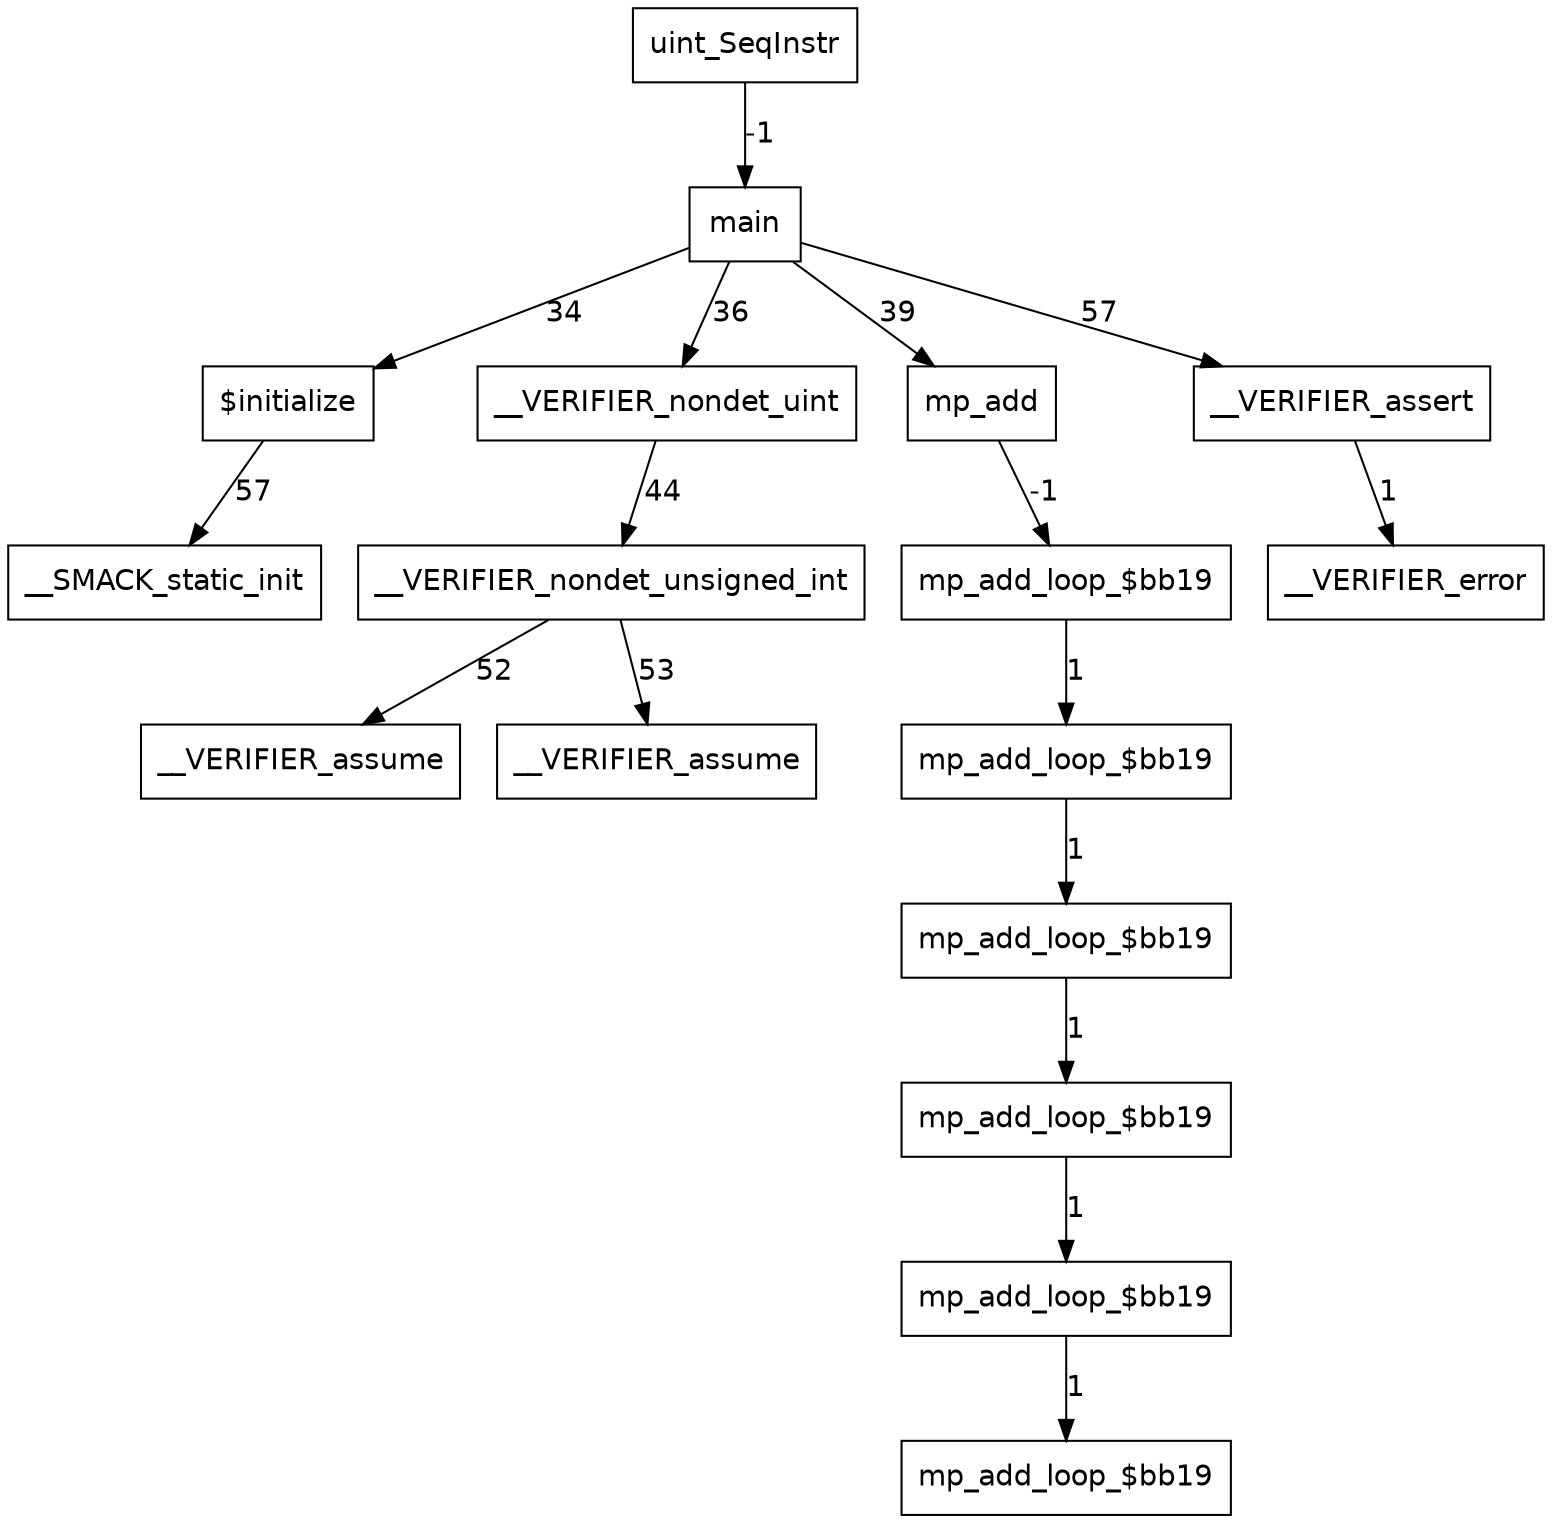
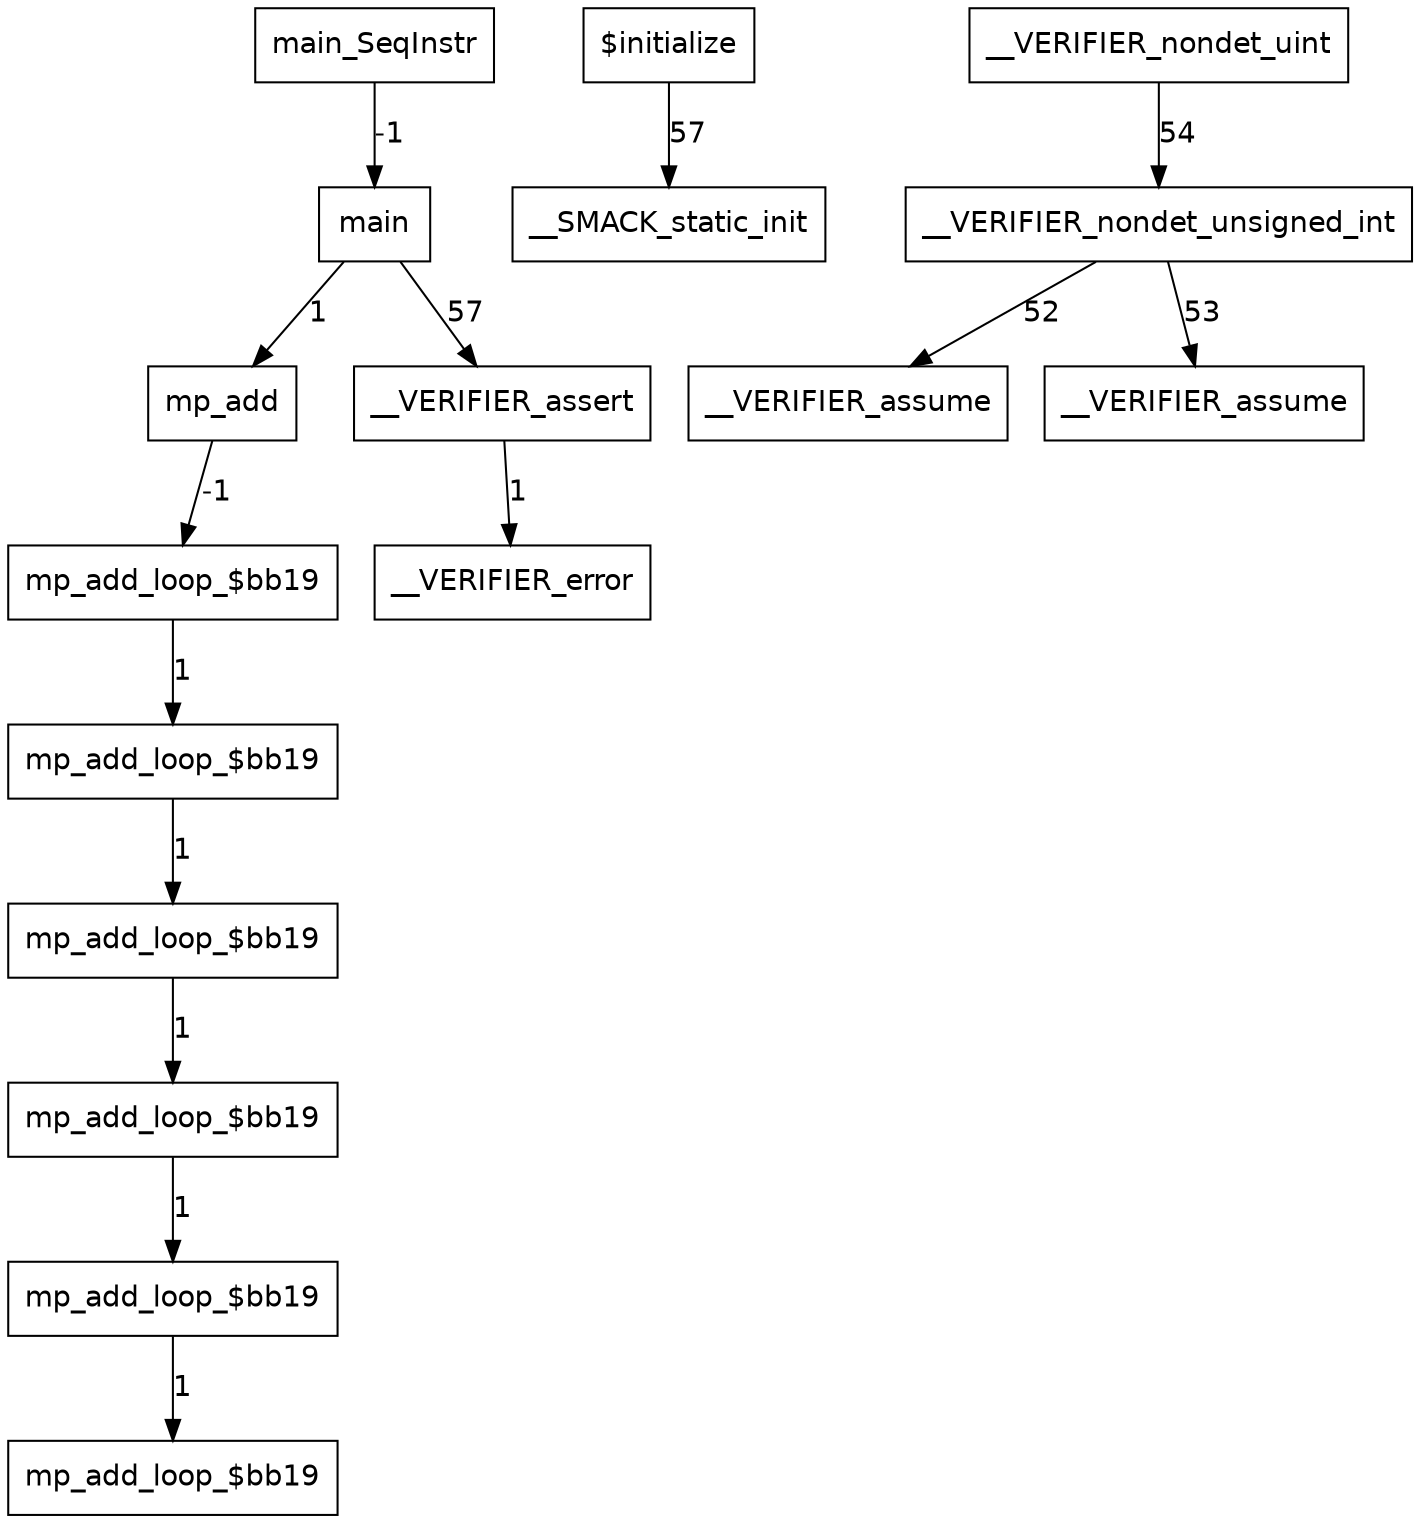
(745, 45) -> (375, 45)
(542, 304) -> none
(710, 304) -> none
(898, 314) -> (319, 314)
(664, 493) -> (1178, 135)
